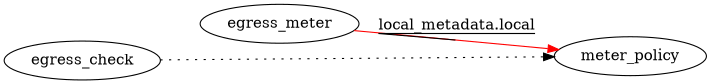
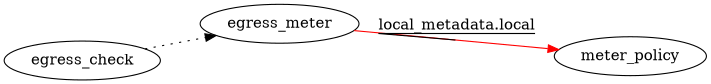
(352, 58) -> (175, 43)
